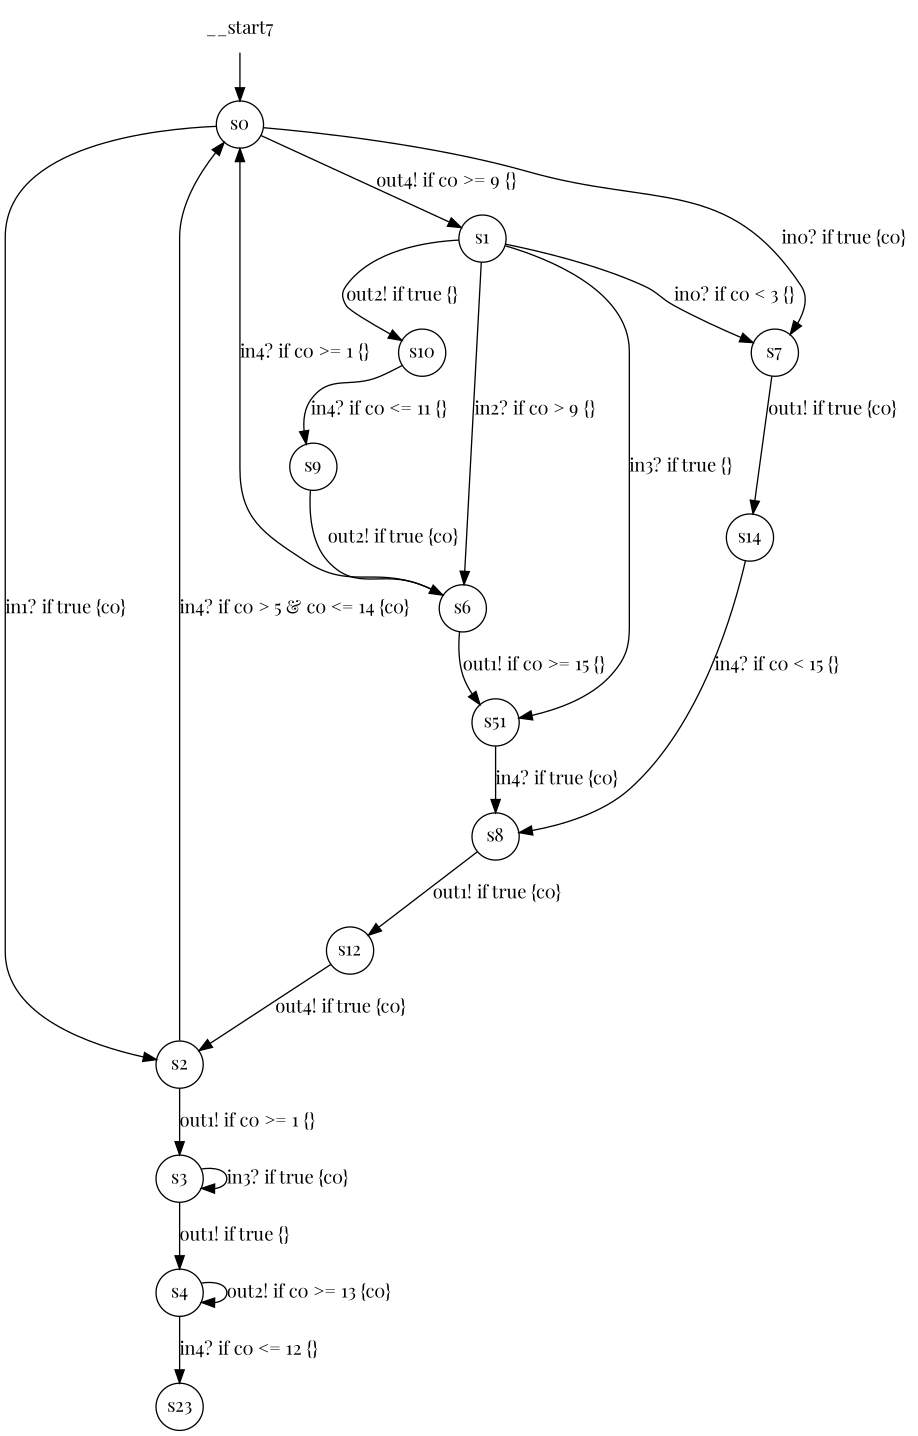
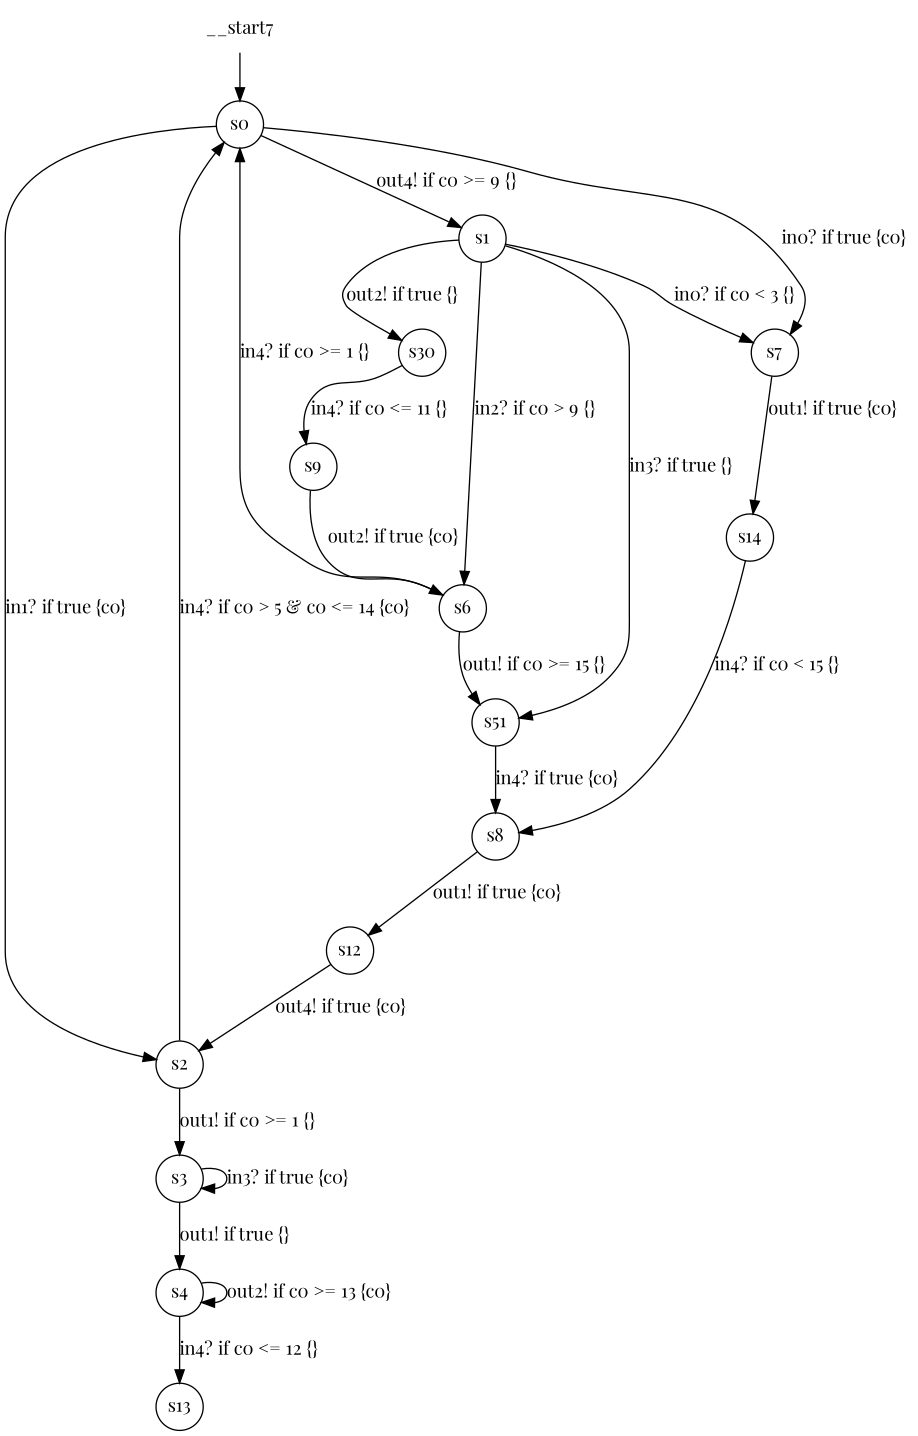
(422, 353) -> (422, 353)
(180, 1407) -> (180, 1407)
